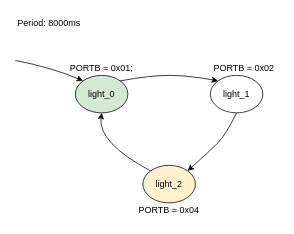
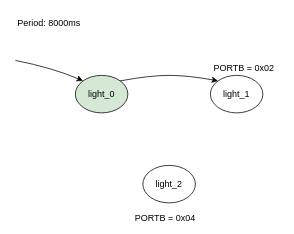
(102, 68) -> none
(217, 144) -> none
(119, 150) -> none
(169, 184) -> (169, 184)
(169, 210) -> (165, 218)
